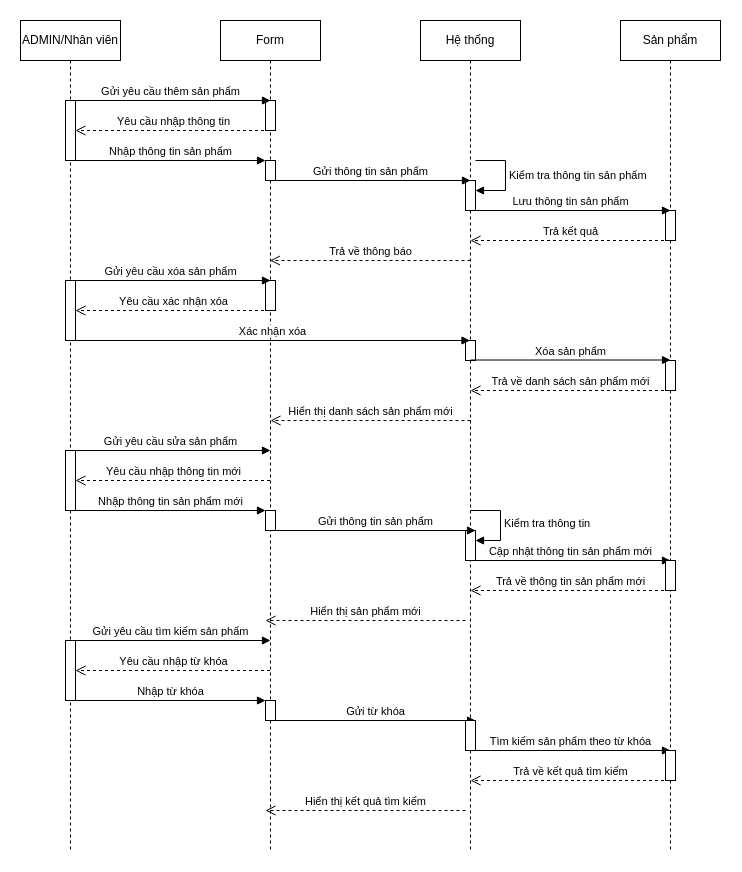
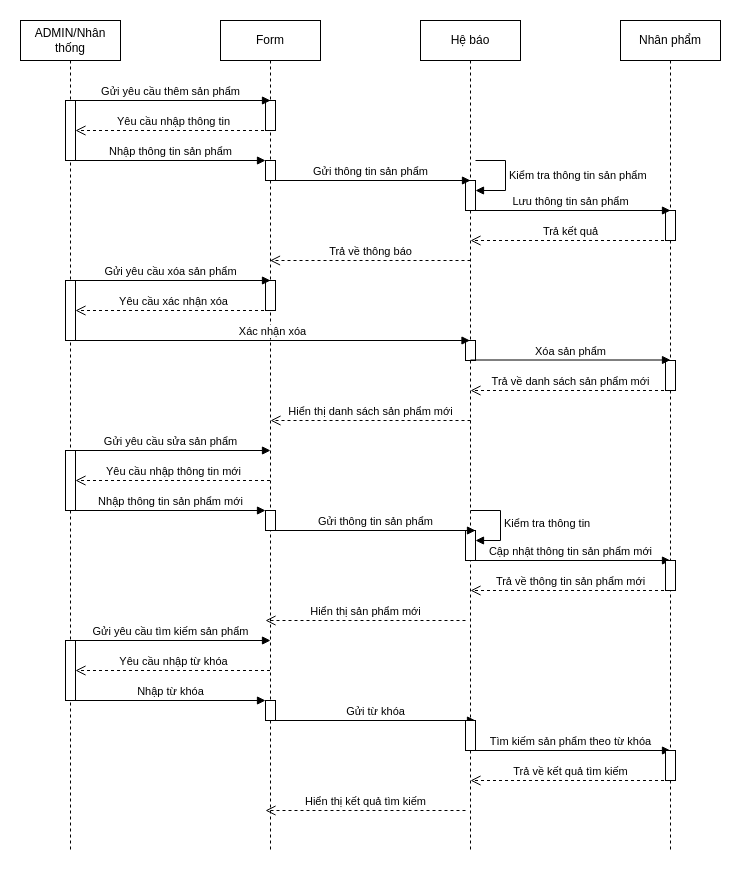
(71, 41) -> (71, 41)
(471, 41) -> (471, 41)
(671, 41) -> (671, 41)
